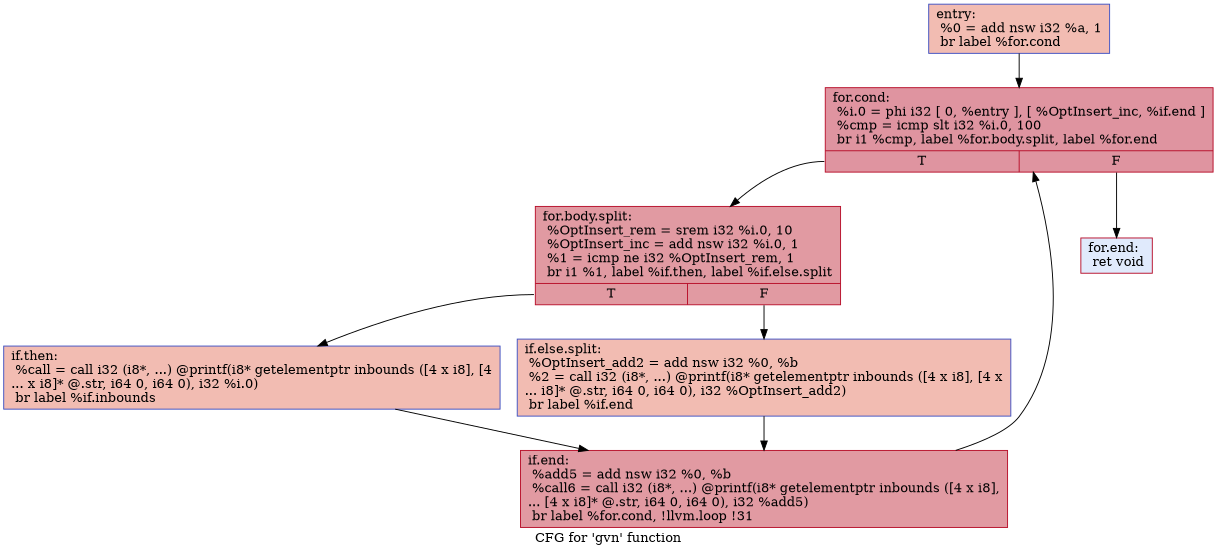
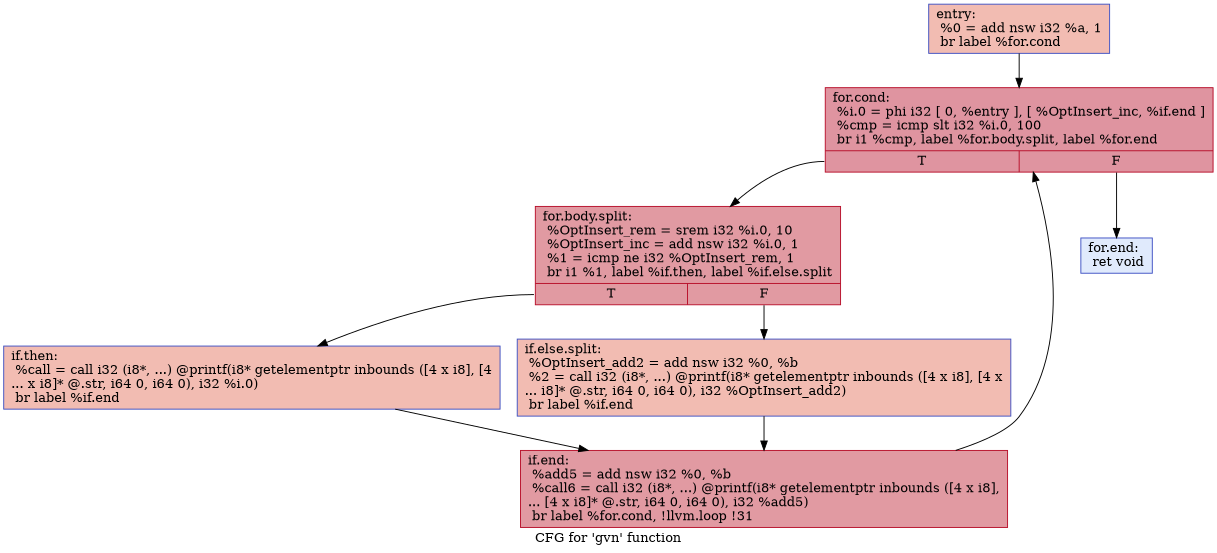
(1117, 256) -> (1117, 256)
(84, 398) -> (66, 398)
